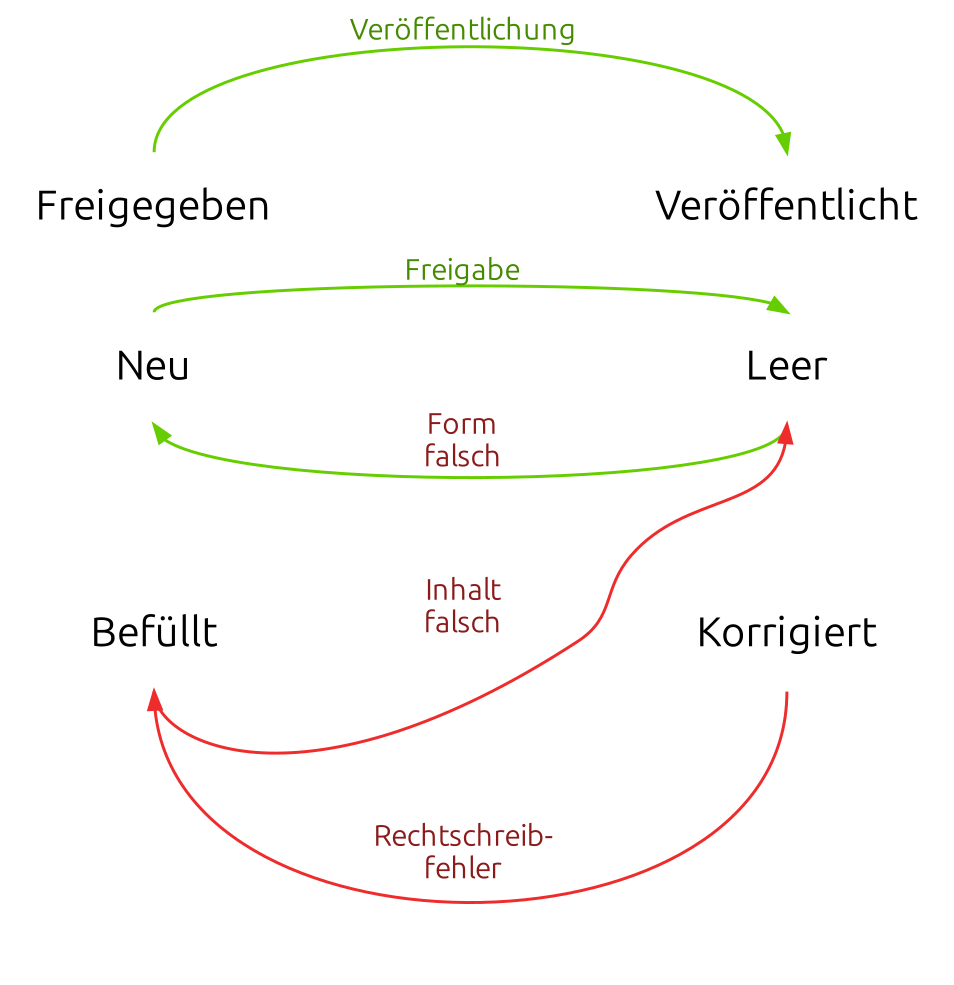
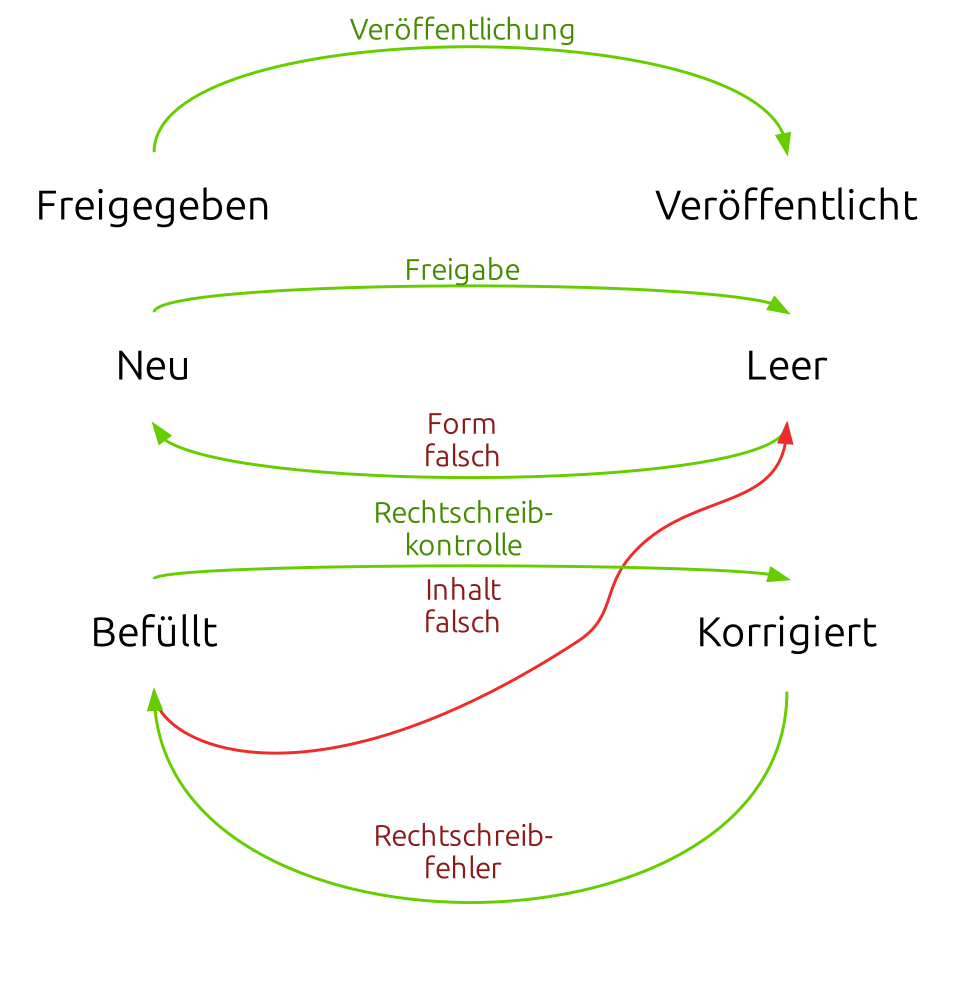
none -> (461, 566)
(480, 902) -> (480, 902)
